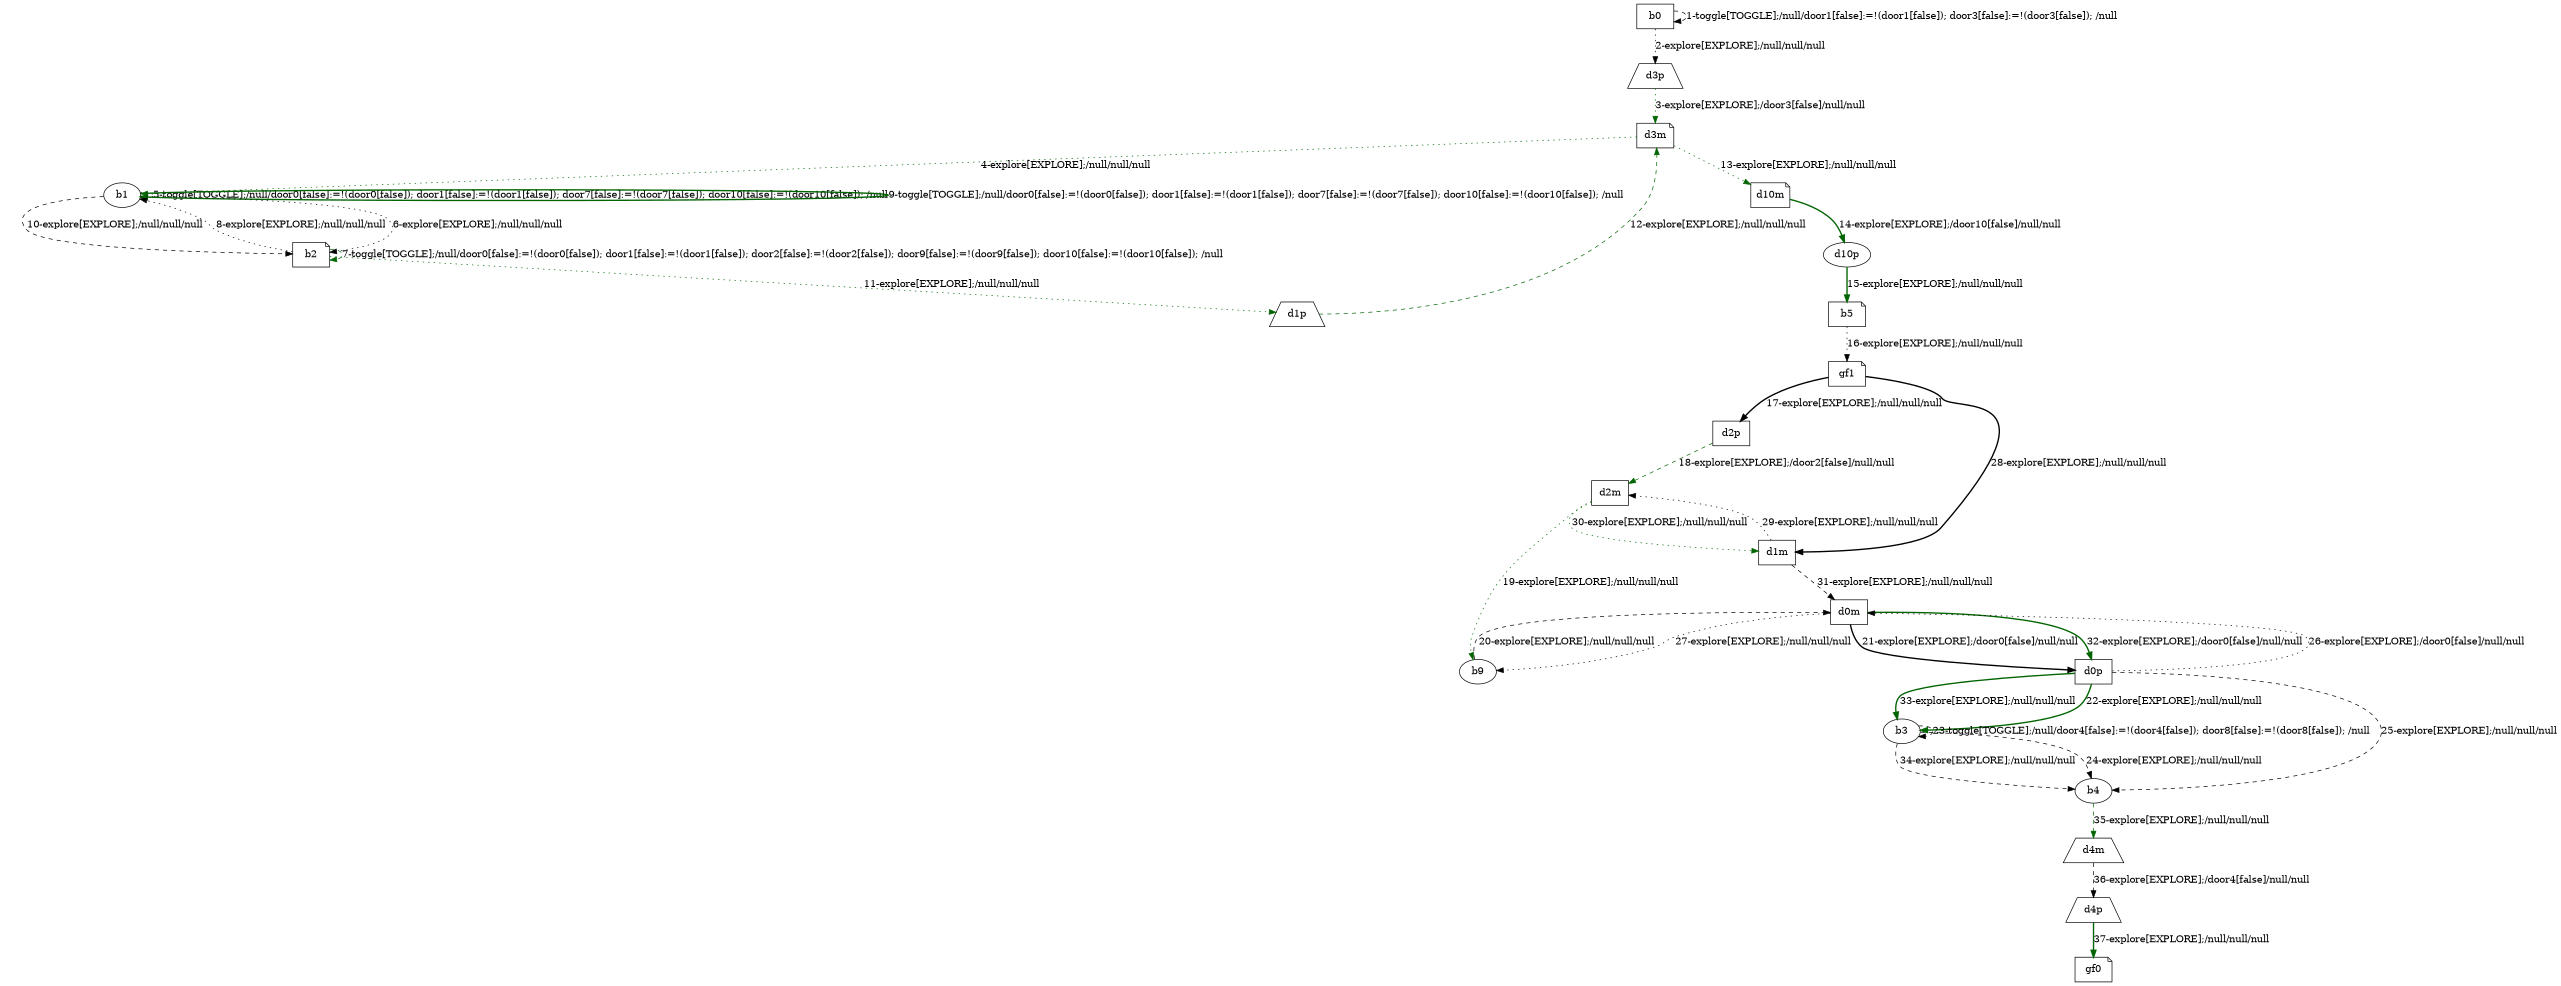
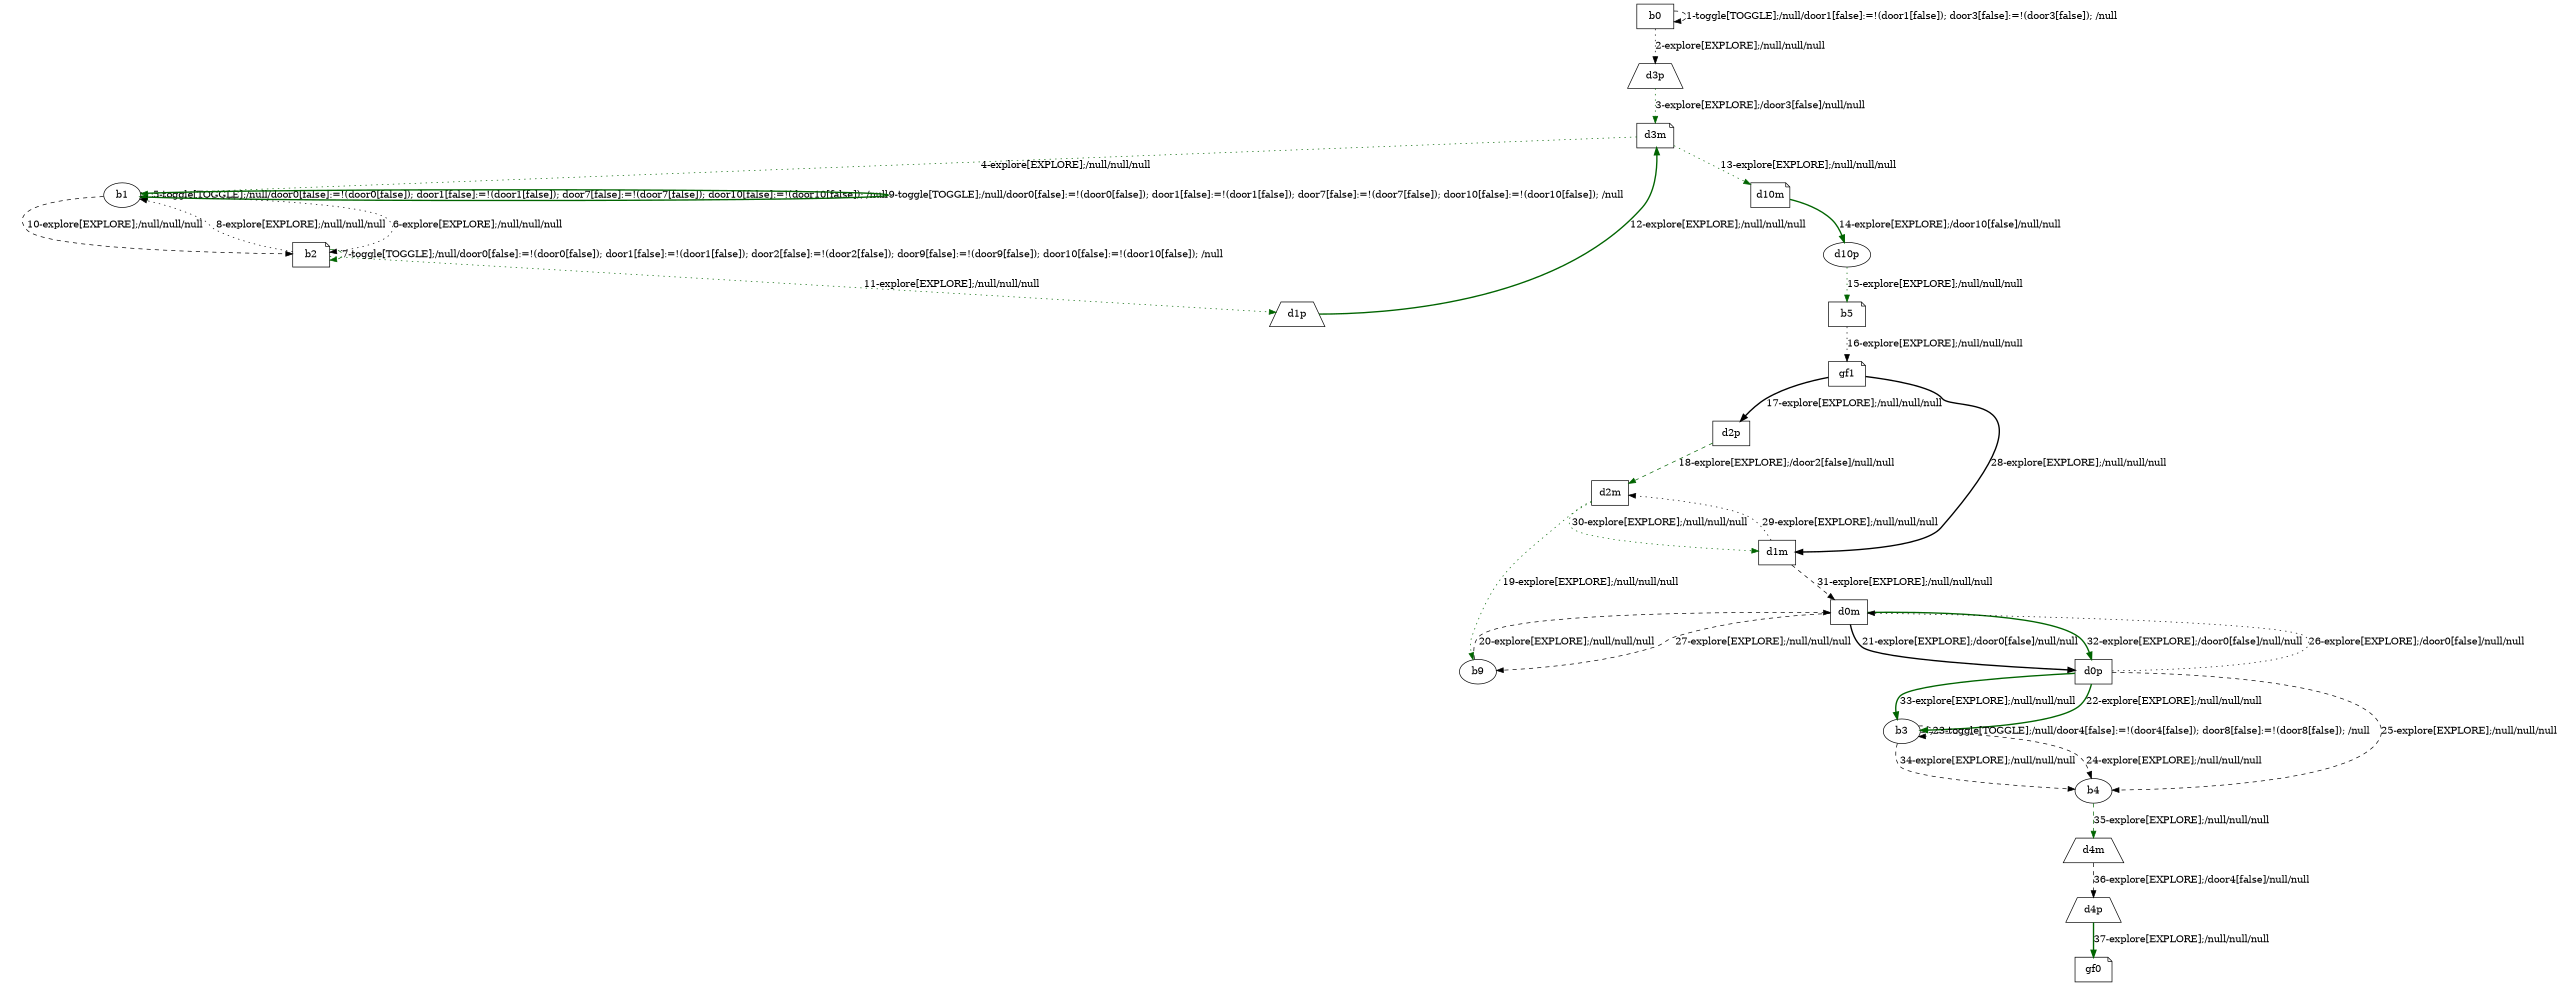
(1847, 281) -> (1847, 281)
(1519, 284) -> (1519, 284)
(1667, 641) -> (1667, 641)
